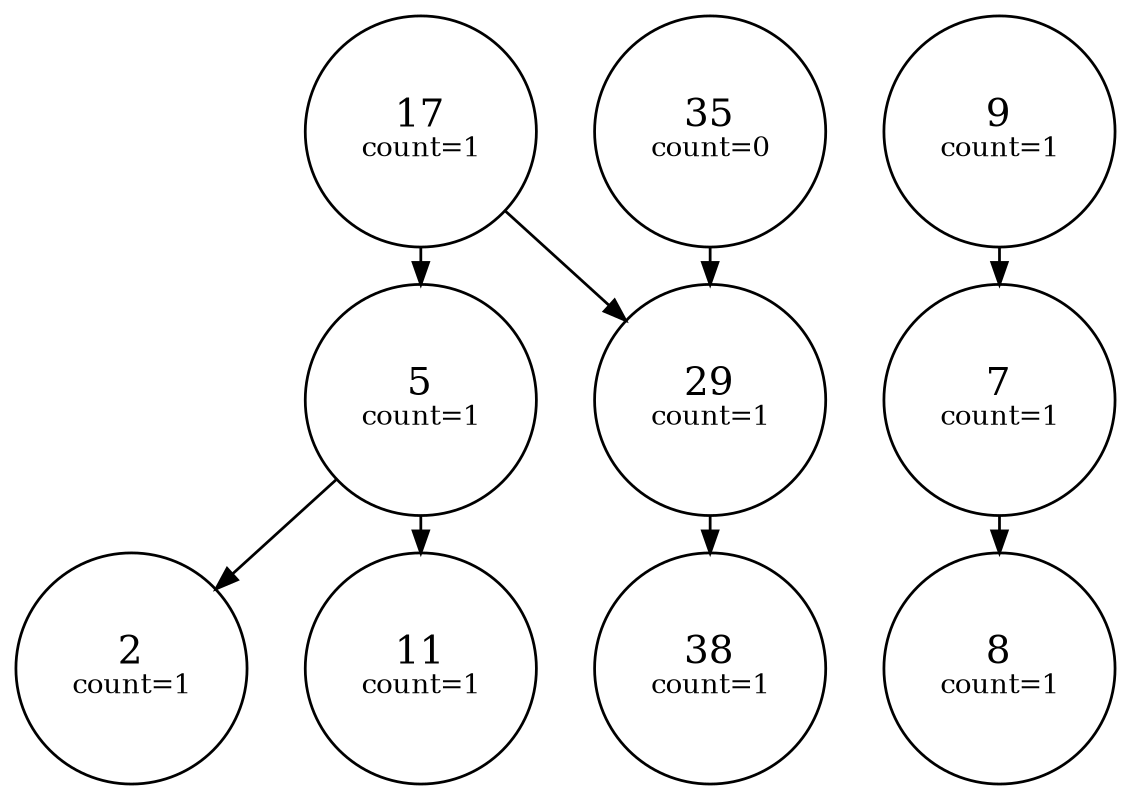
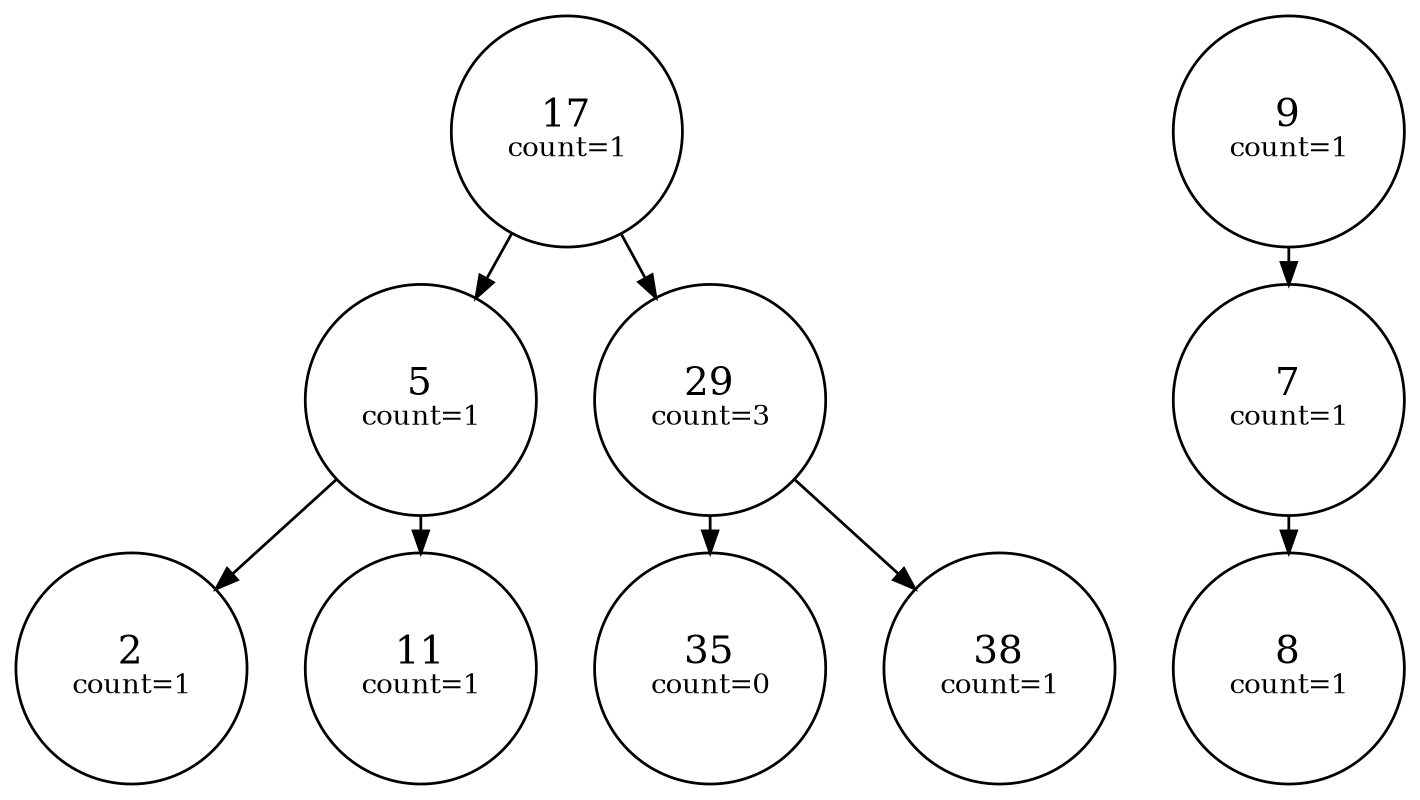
(710, 254) -> (710, 523)
(710, 417) -> (710, 417)
